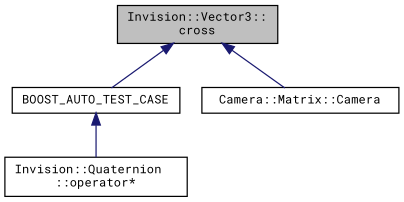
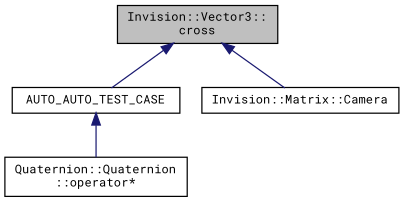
(96, 100) -> (96, 100)
(300, 100) -> (300, 100)
(96, 177) -> (96, 177)
